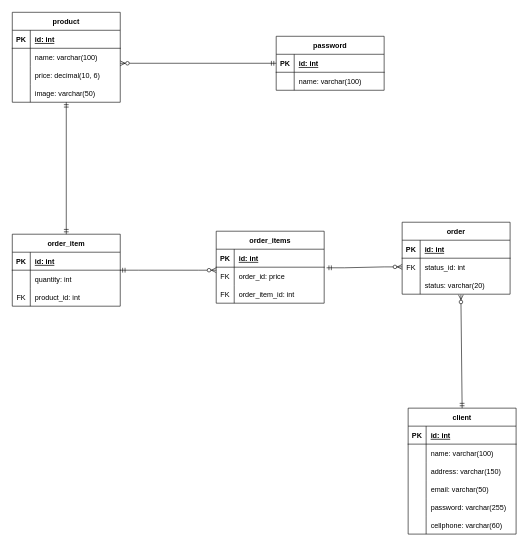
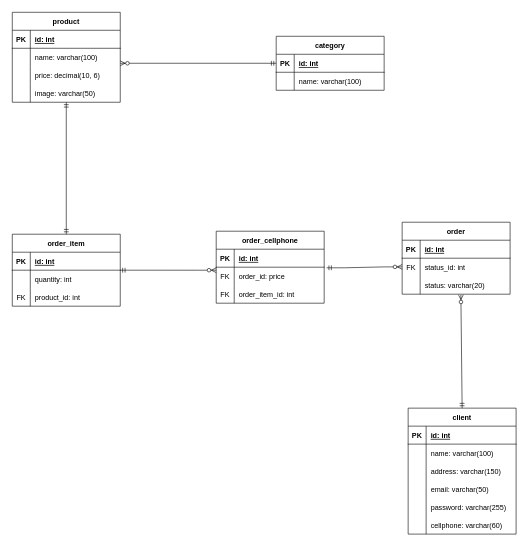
(330, 46) -> (330, 46)
(270, 241) -> (270, 241)
